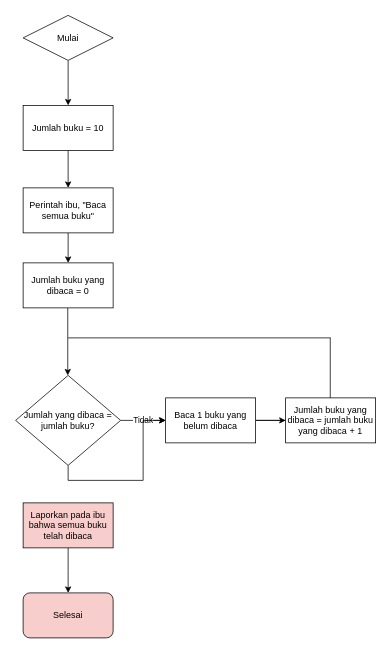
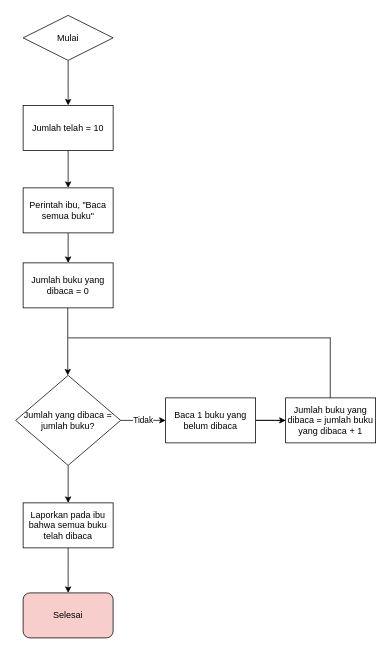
(68, 128) -> (68, 128)
(133, 480) -> (68, 480)
(68, 525) -> (68, 525)
